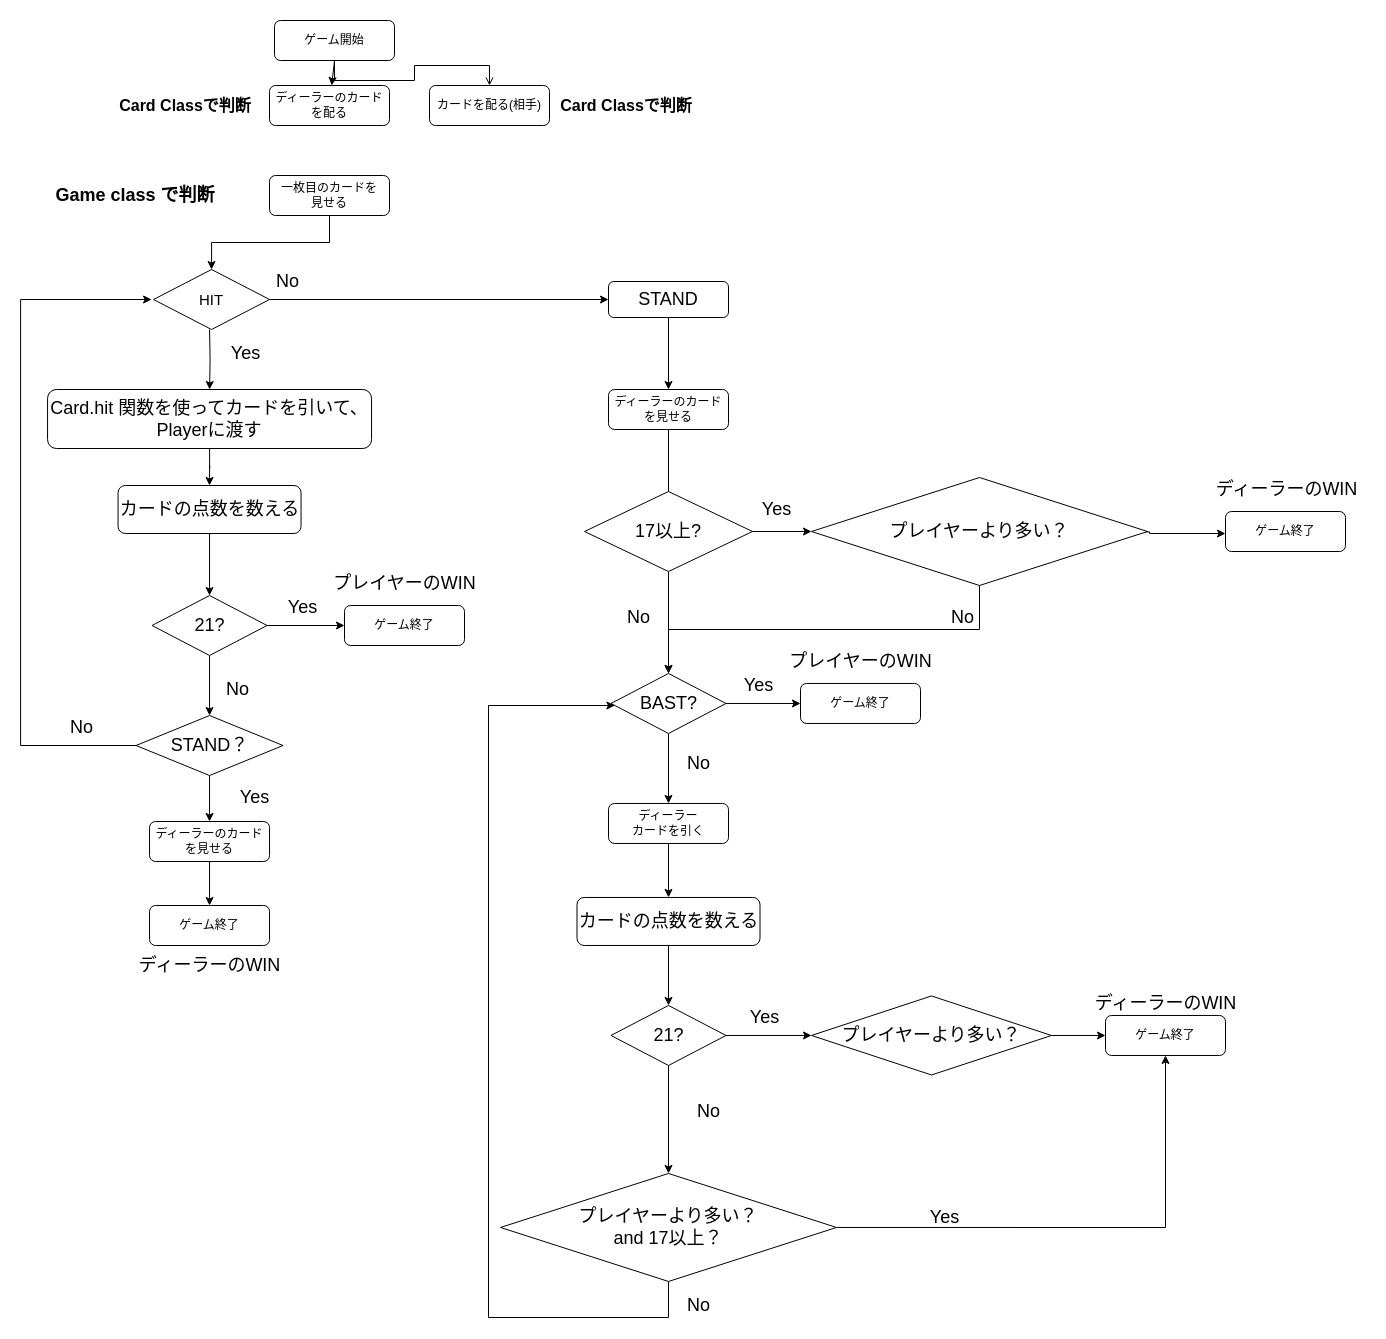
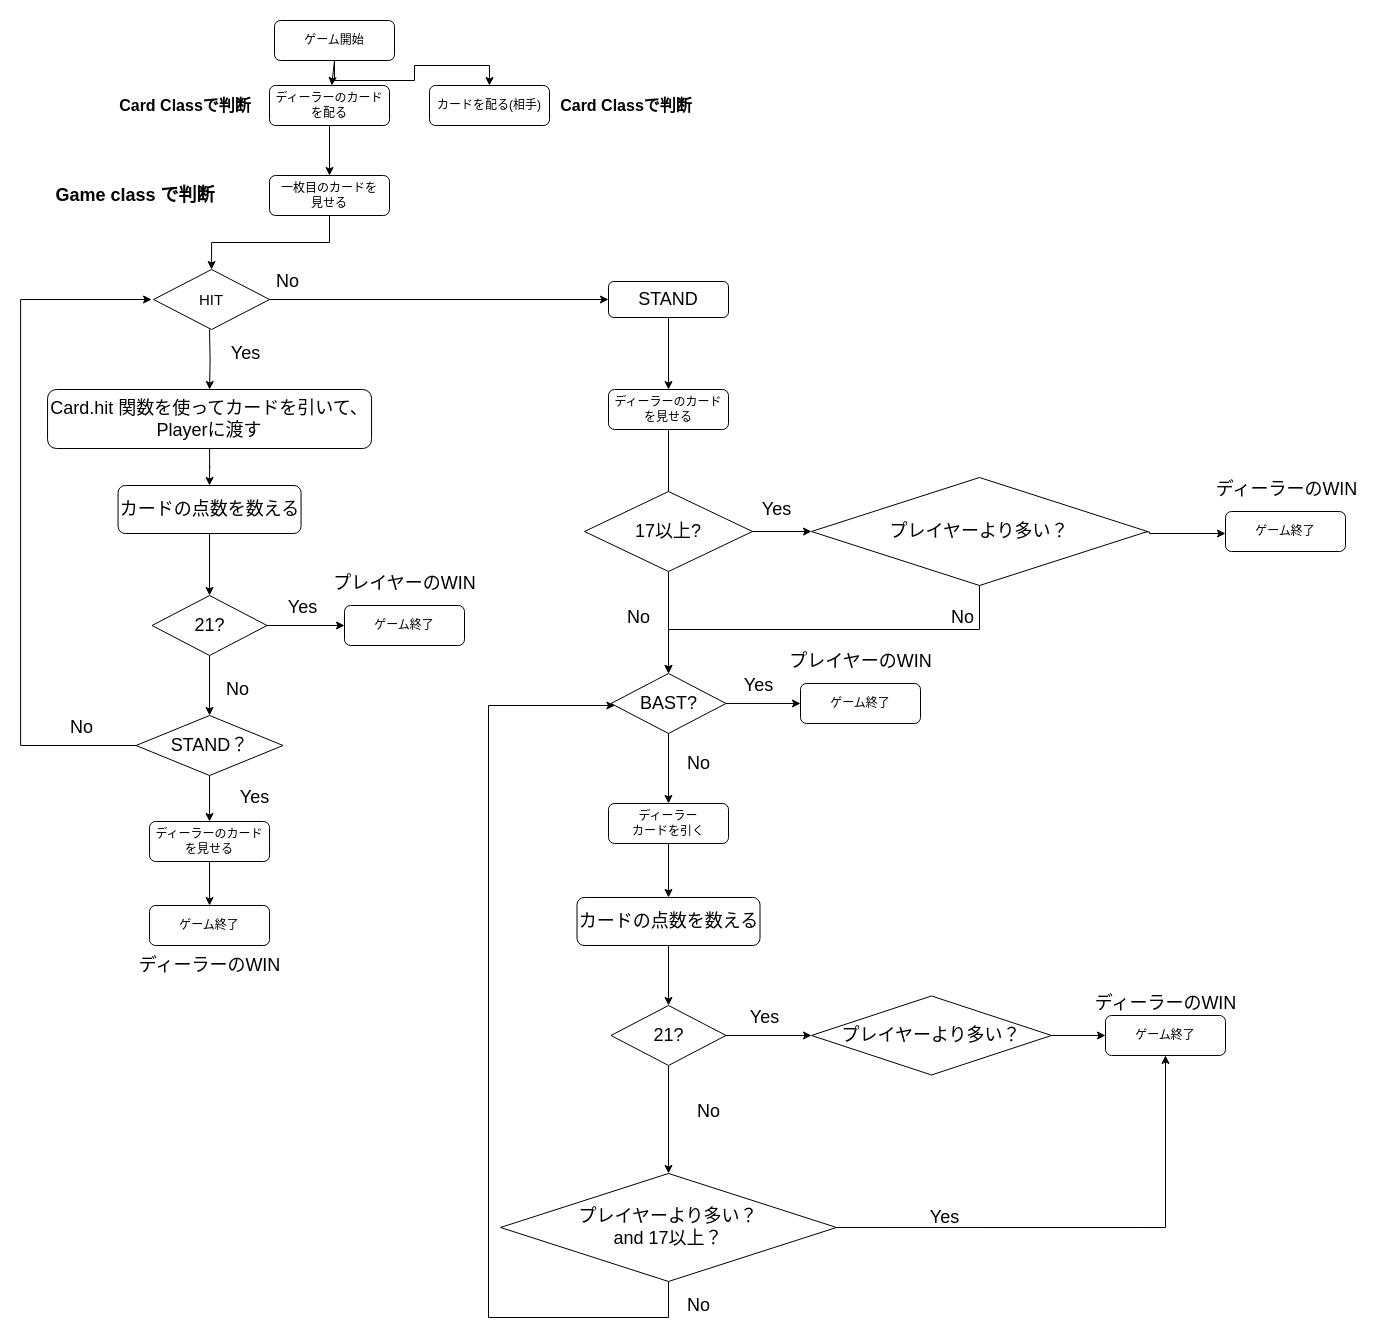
(490, 78) -> (490, 77)
none -> (330, 147)
